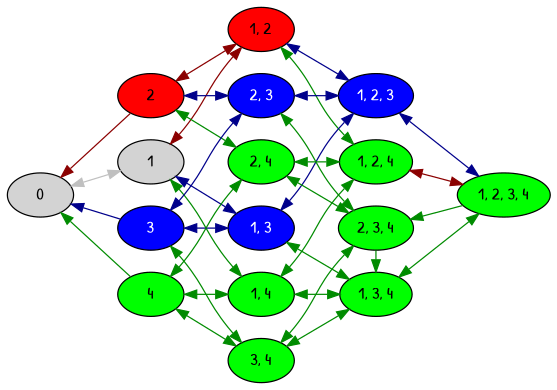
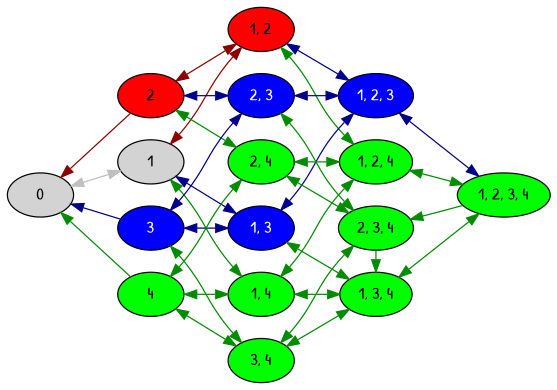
(436, 178) -> (436, 178)
